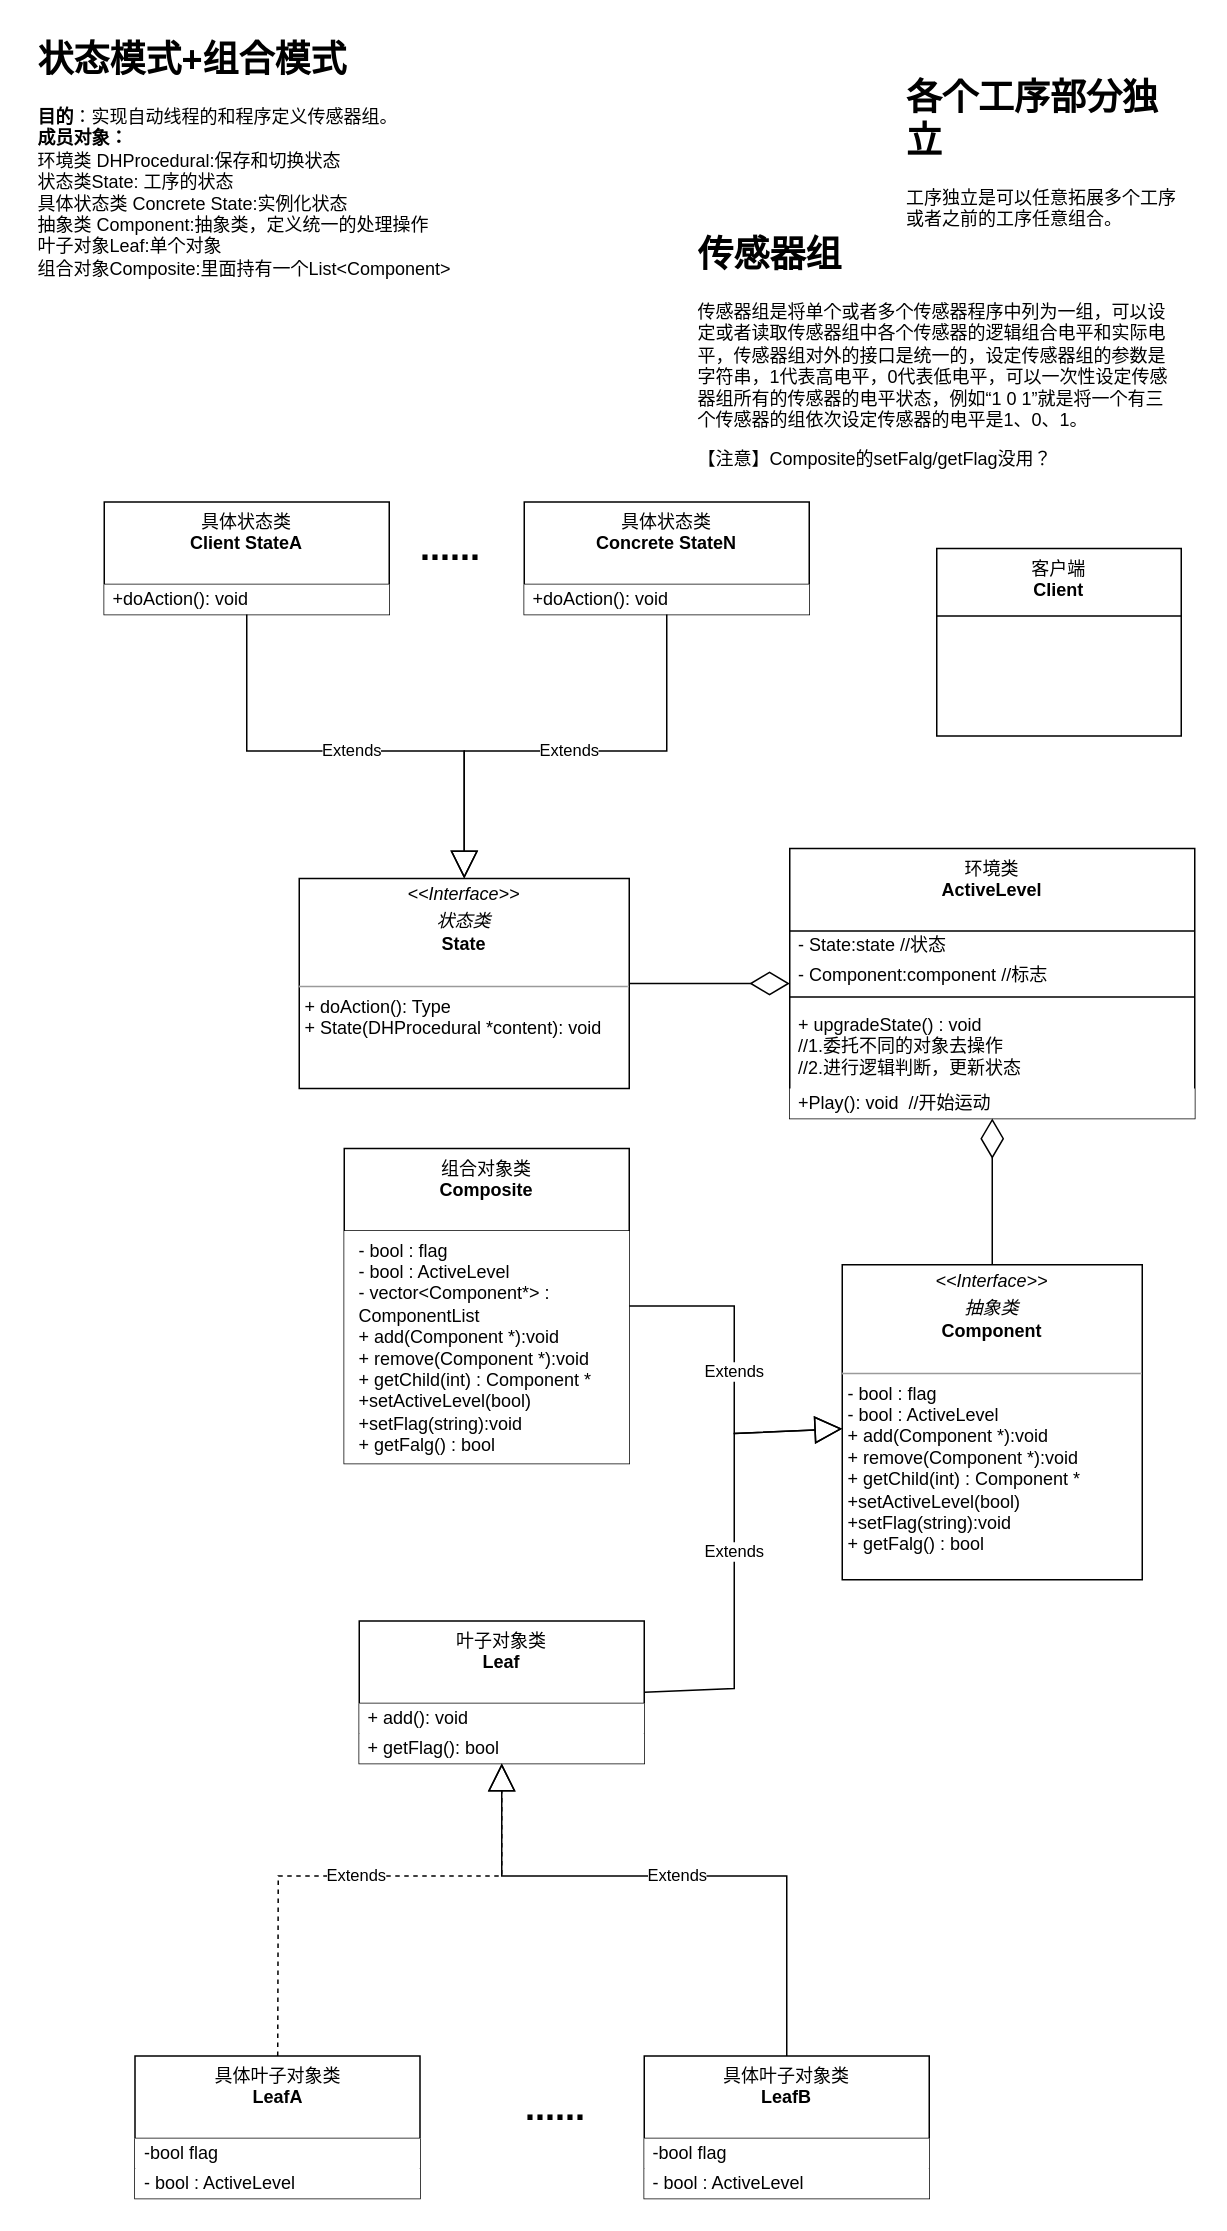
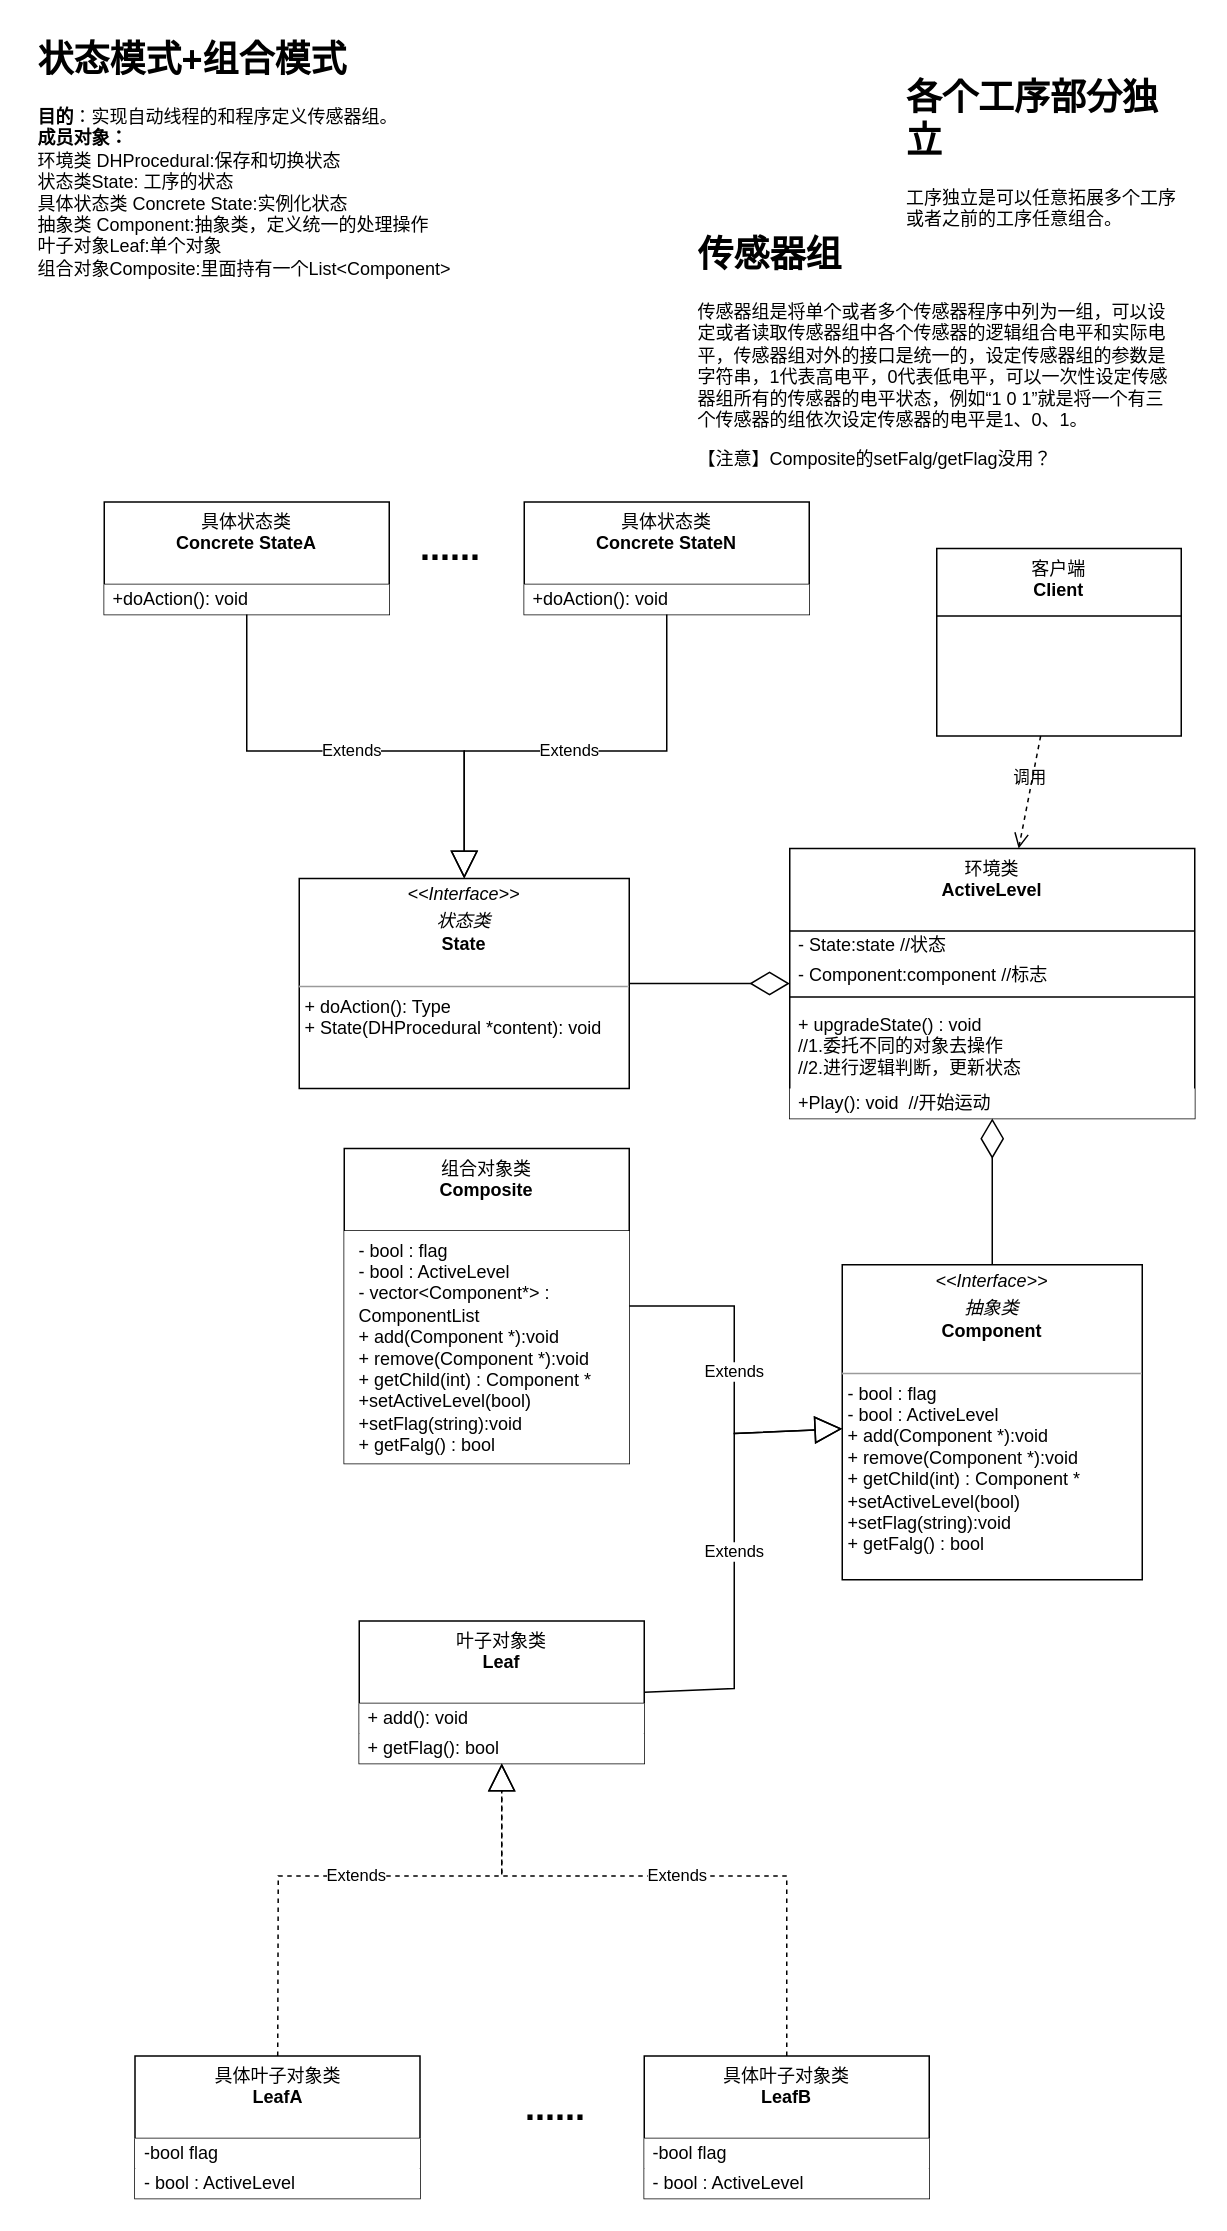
(247, 534) -> (247, 534)
none -> (1030, 791)
(787, 1923) -> (787, 1923)
